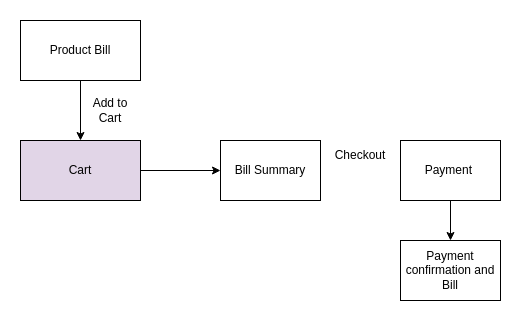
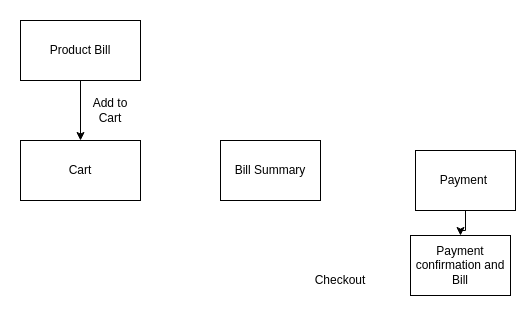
(361, 156) -> (341, 281)
(81, 171) -> (81, 171)
(177, 171) -> none
(451, 171) -> (466, 181)
(451, 271) -> (461, 266)
